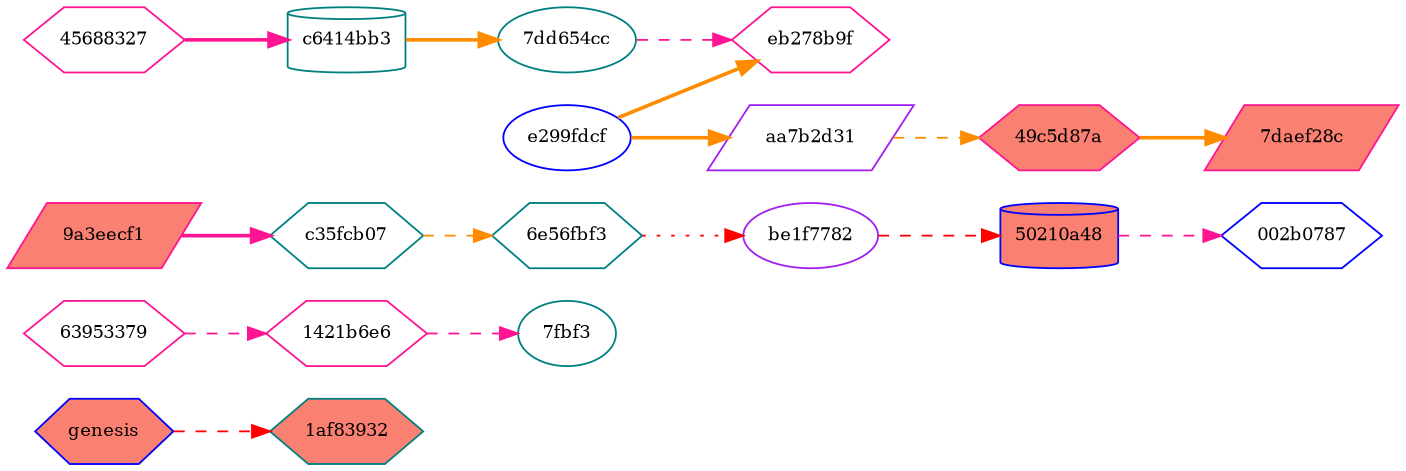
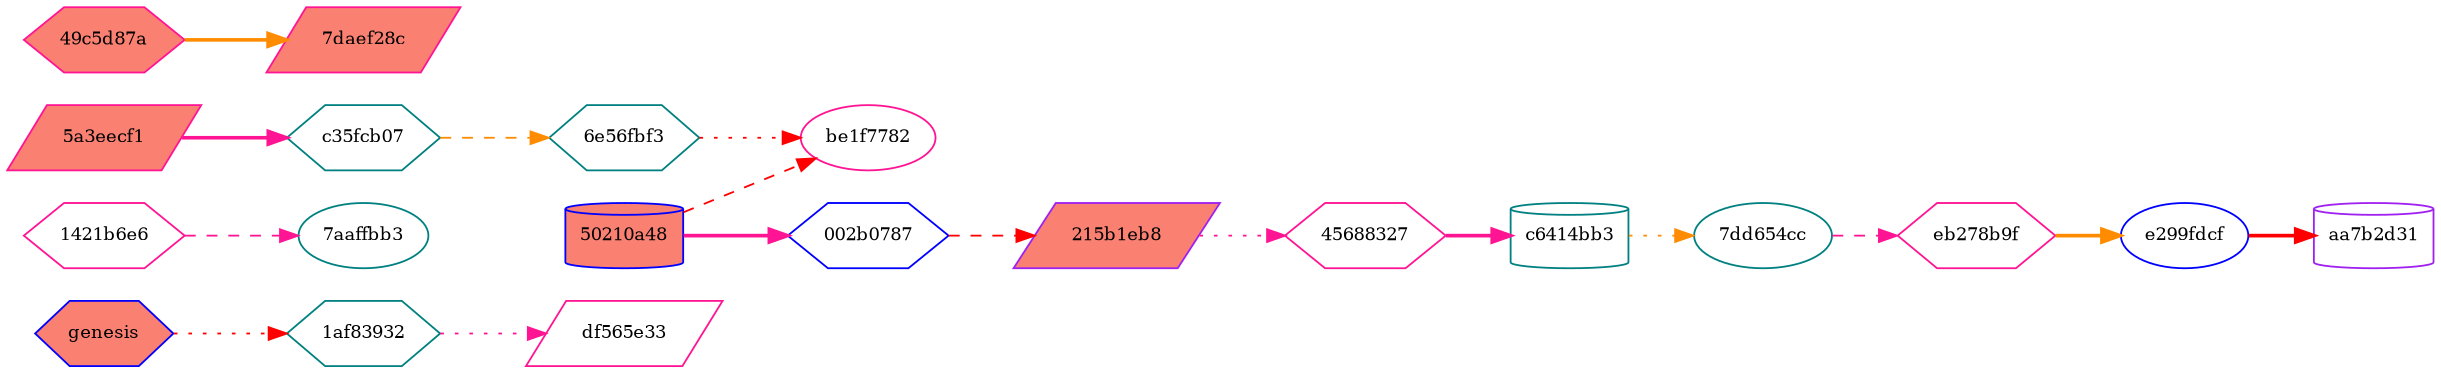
(442, 40) -> (1652, 236)
(679, 93) -> (2079, 236)
(670, 138) -> (2272, 236)
(811, 138) -> (2374, 236)
(927, 138) -> none
(104, 236) -> (104, 138)
(811, 236) -> (868, 138)
(930, 236) -> (741, 189)
none -> (1117, 236)
(1161, 236) -> (726, 236)
(104, 334) -> none
(567, 334) -> (363, 236)
none -> (624, 334)
(213, 431) -> (221, 334)
(347, 431) -> (363, 334)
